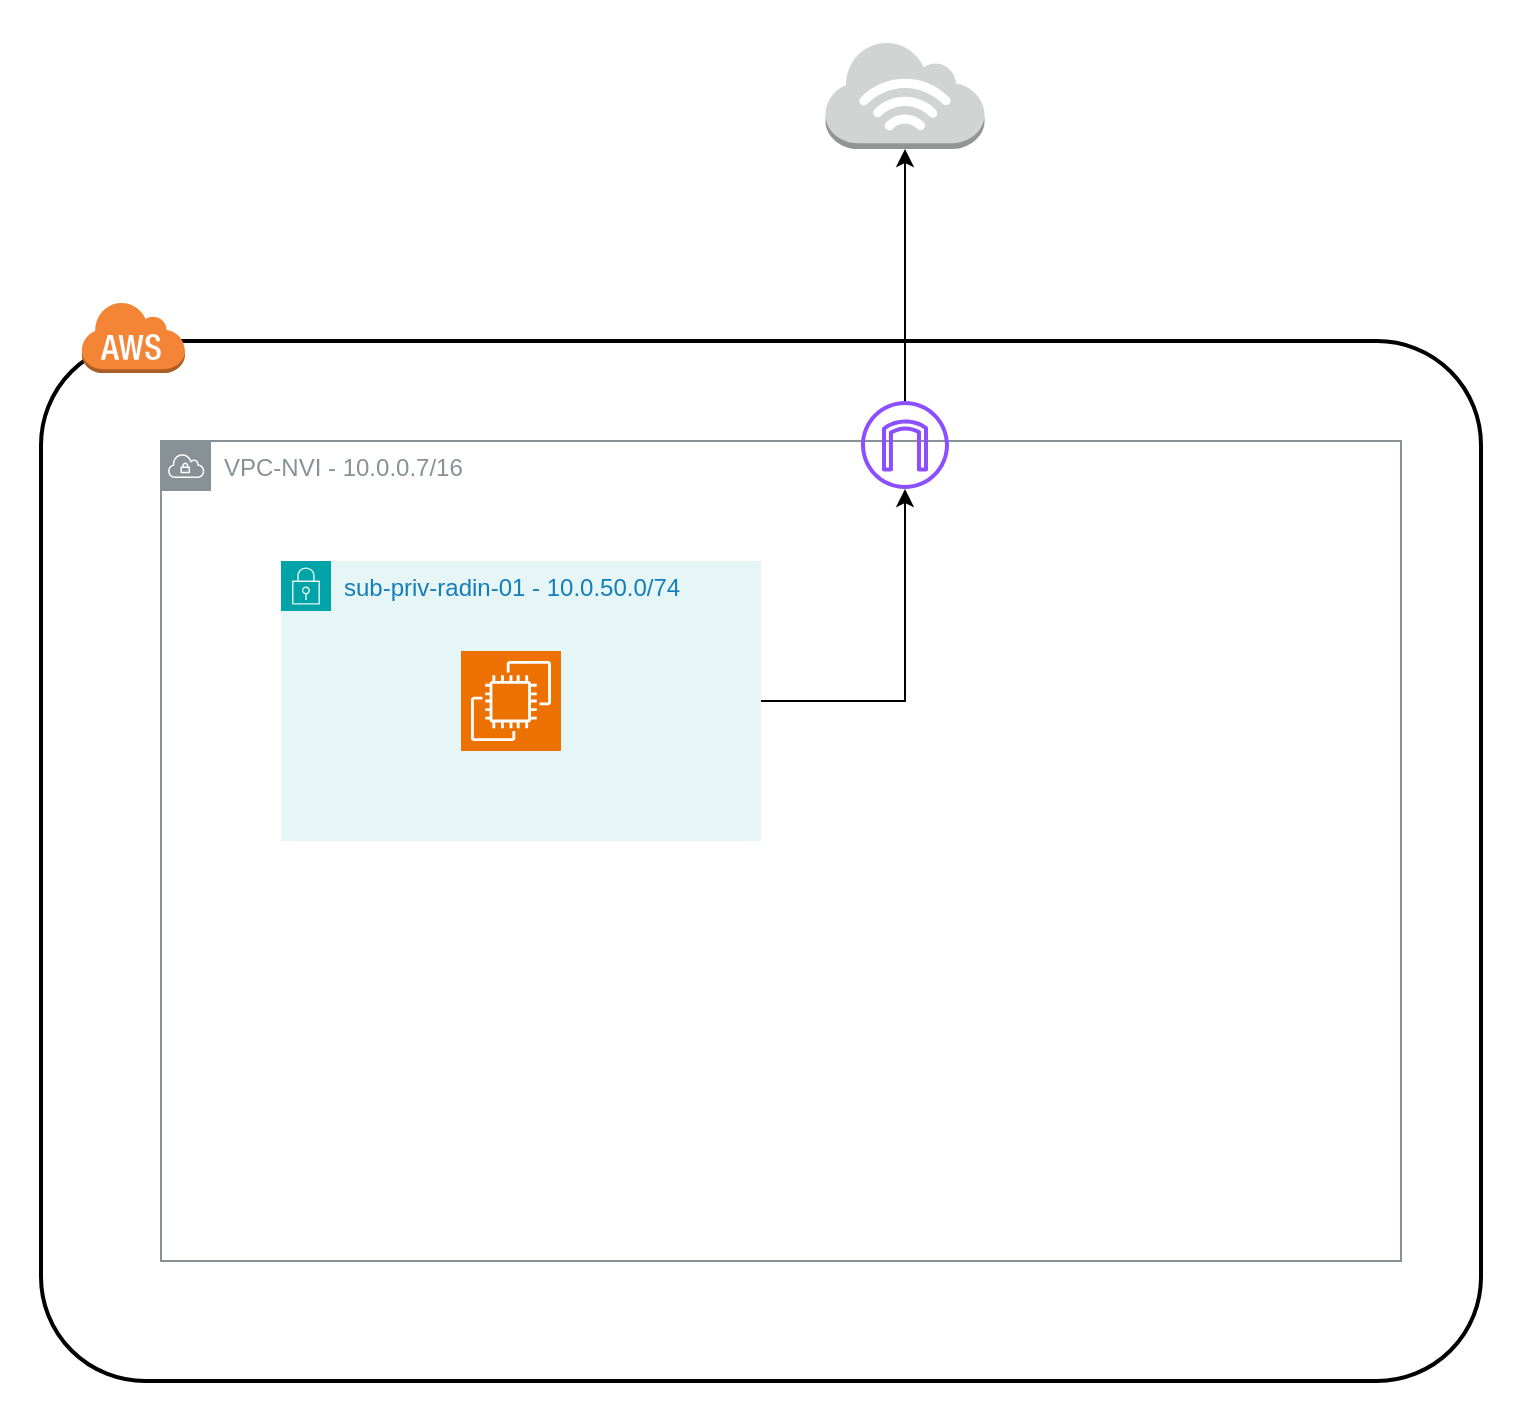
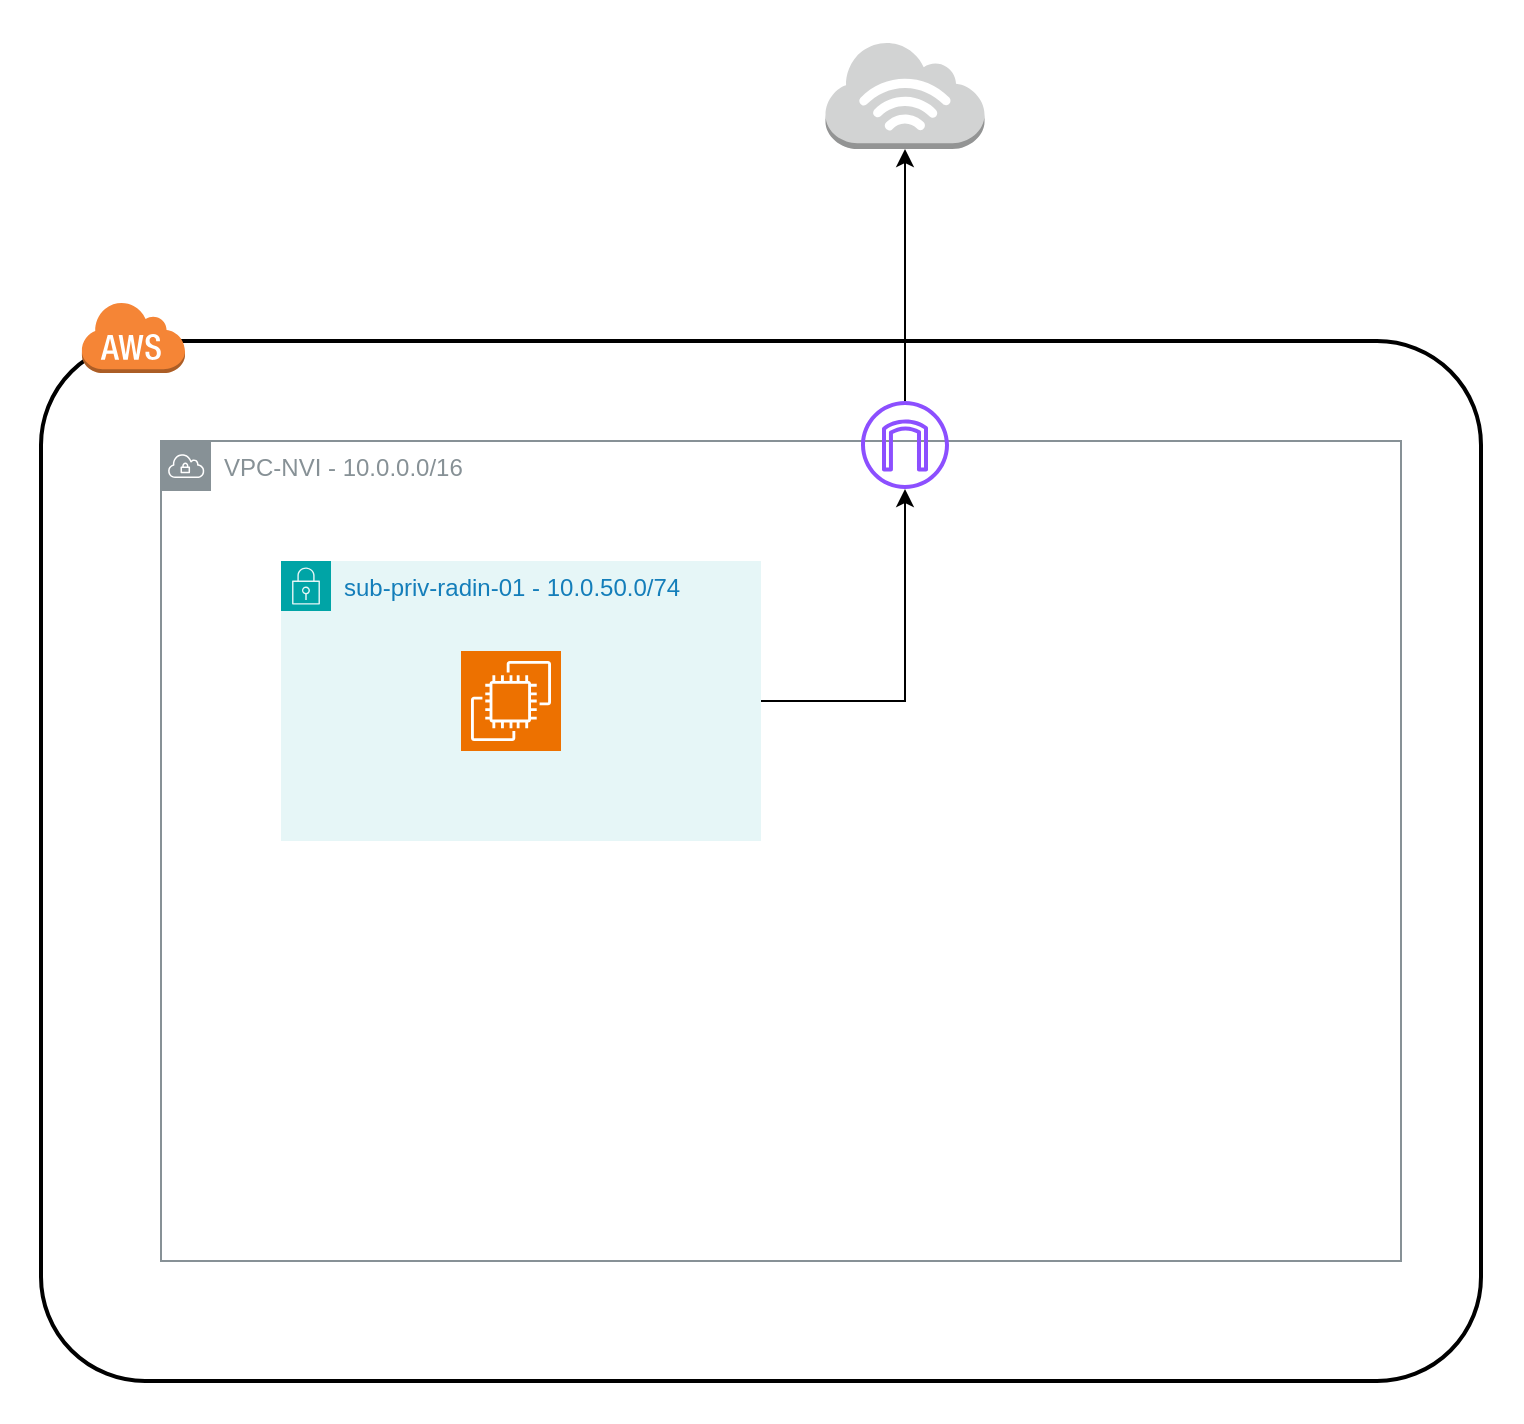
(354, 469) -> (354, 469)
